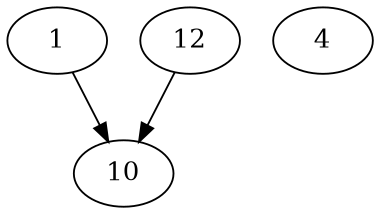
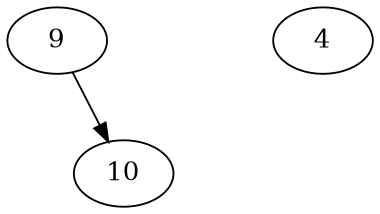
(57, 41) -> (57, 41)
(190, 41) -> none
